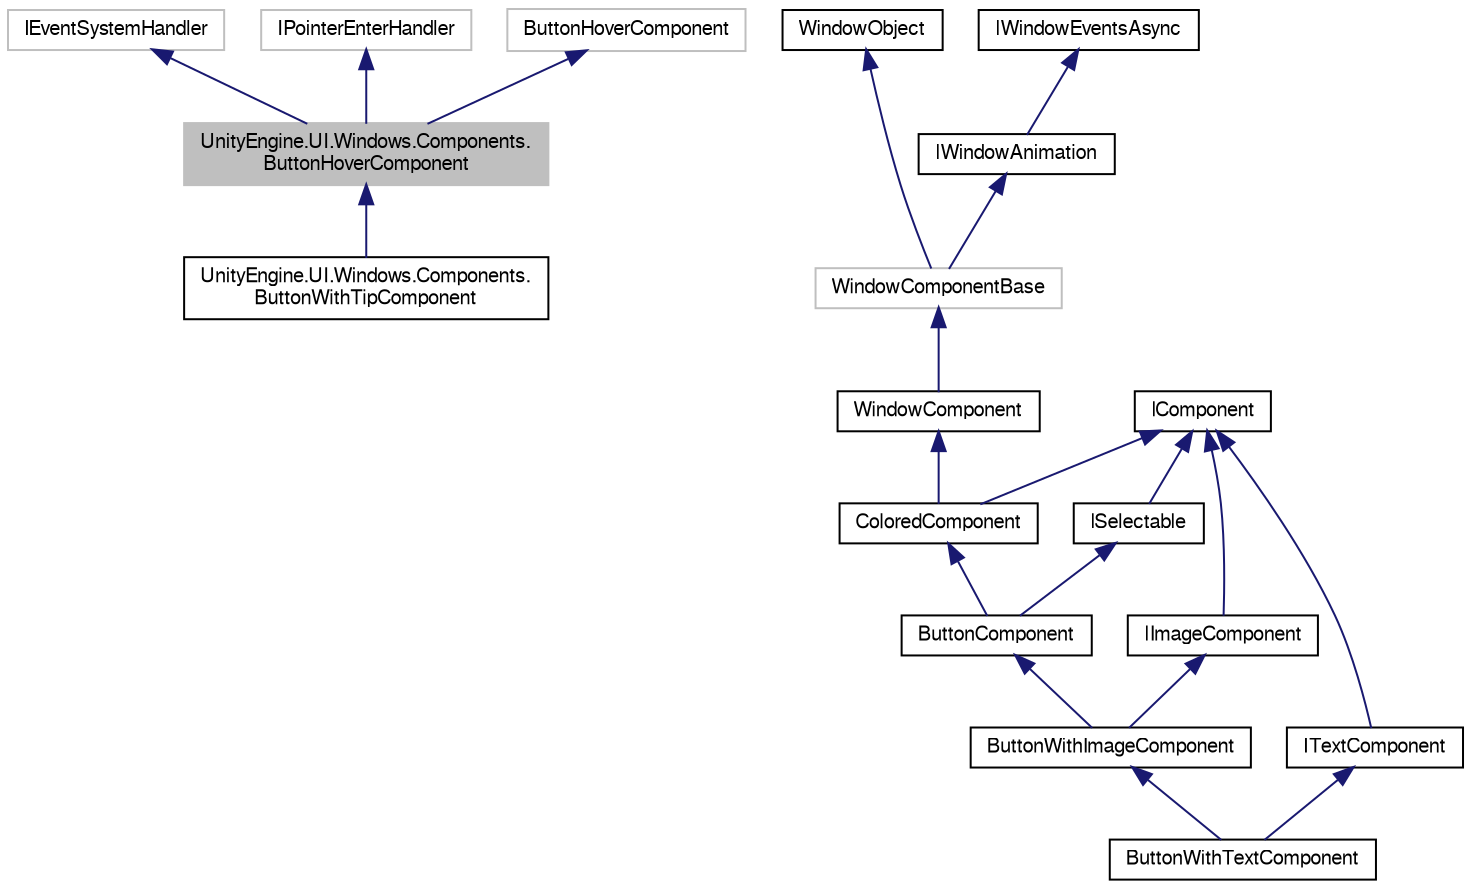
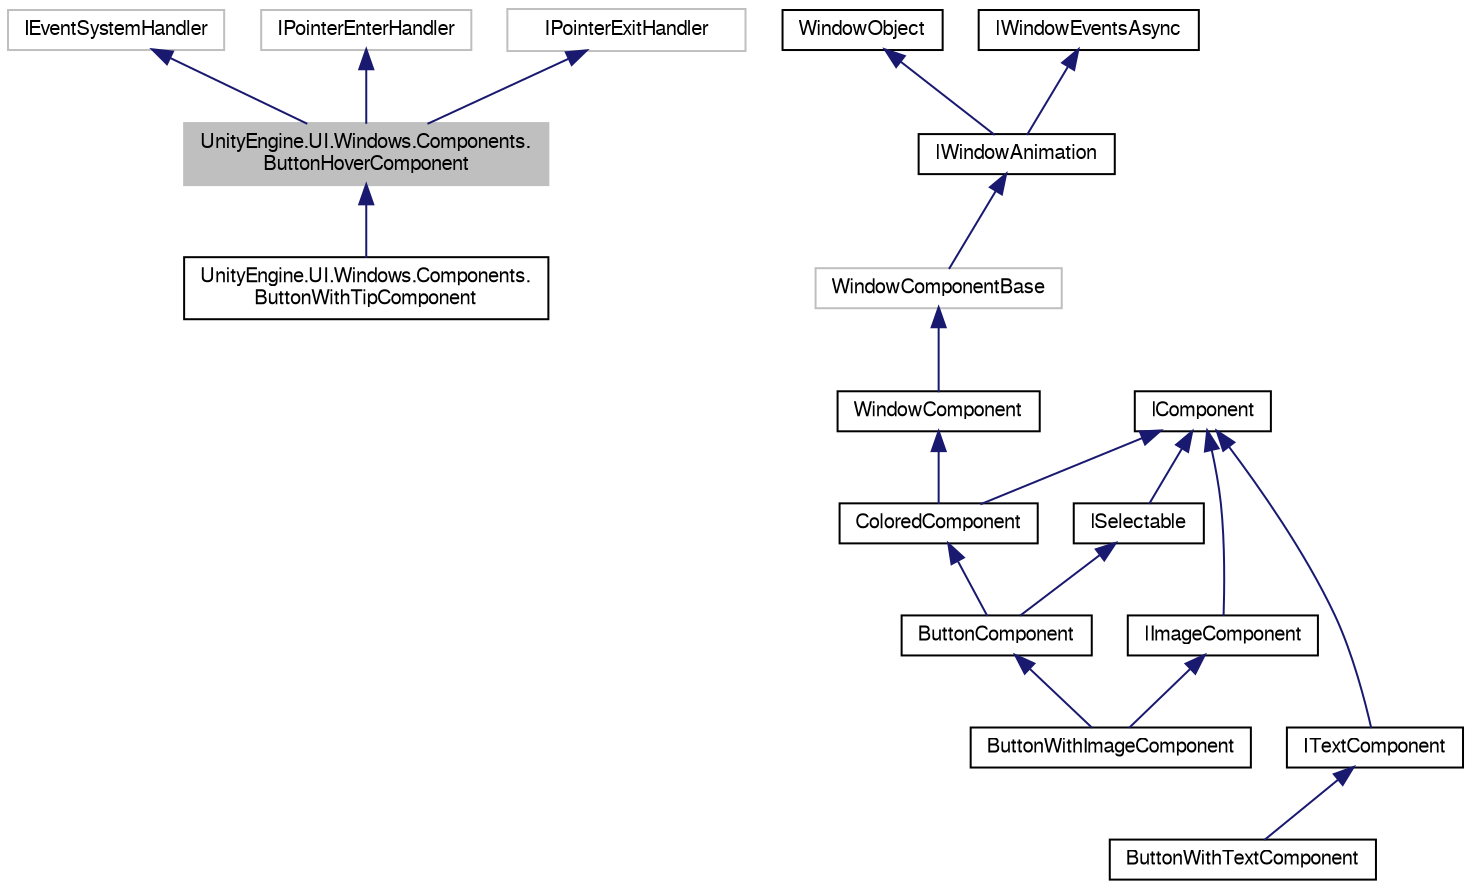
(626, 30) -> (626, 30)
(896, 170) -> (948, 98)
(1185, 810) -> none
